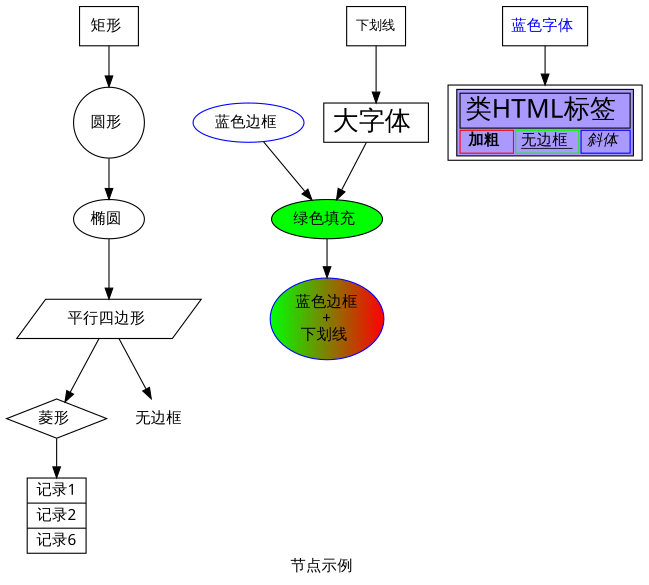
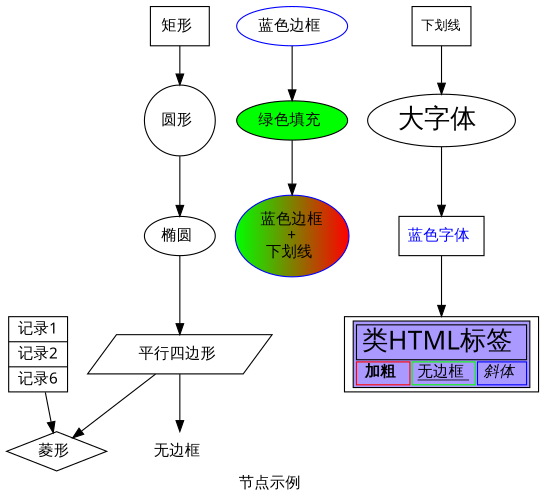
(376, 123) -> (442, 120)
(354, 166) -> (442, 176)
(57, 453) -> (48, 407)
